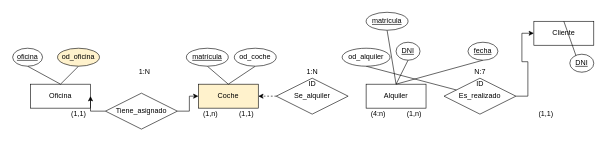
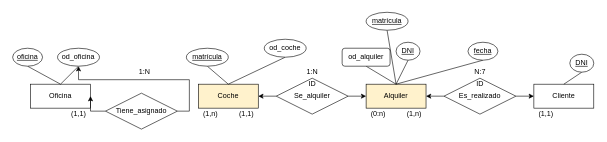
(564, 33) -> (564, 96)
(78, 57) -> (78, 57)
(255, 57) -> (285, 48)
(366, 57) -> (366, 57)
(411, 78) -> (380, 74)
(191, 96) -> (189, 87)
(269, 96) -> (269, 96)
none -> (360, 96)
(396, 96) -> (396, 96)
none -> (431, 96)
(379, 114) -> (379, 114)
